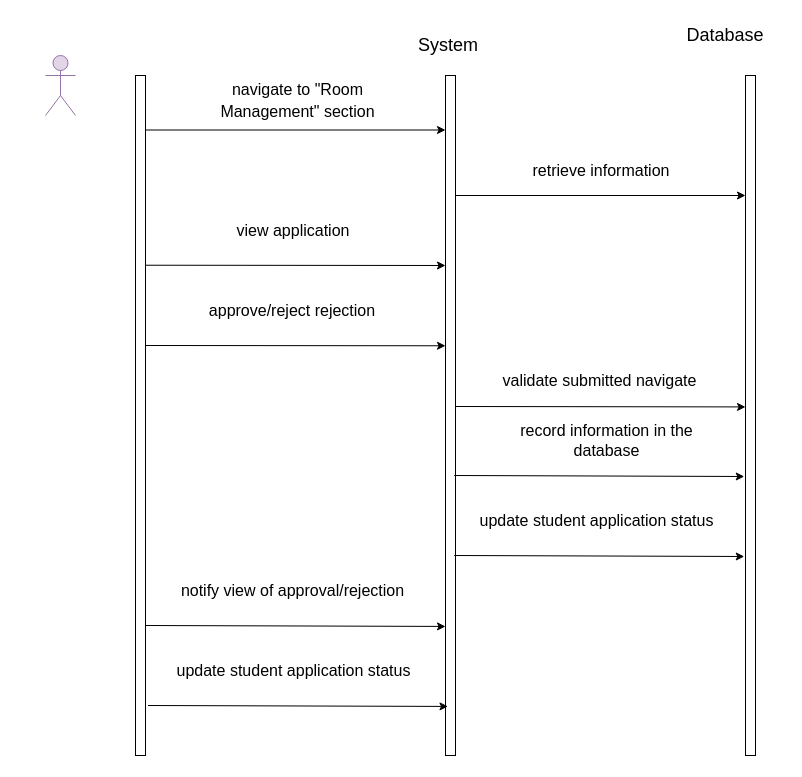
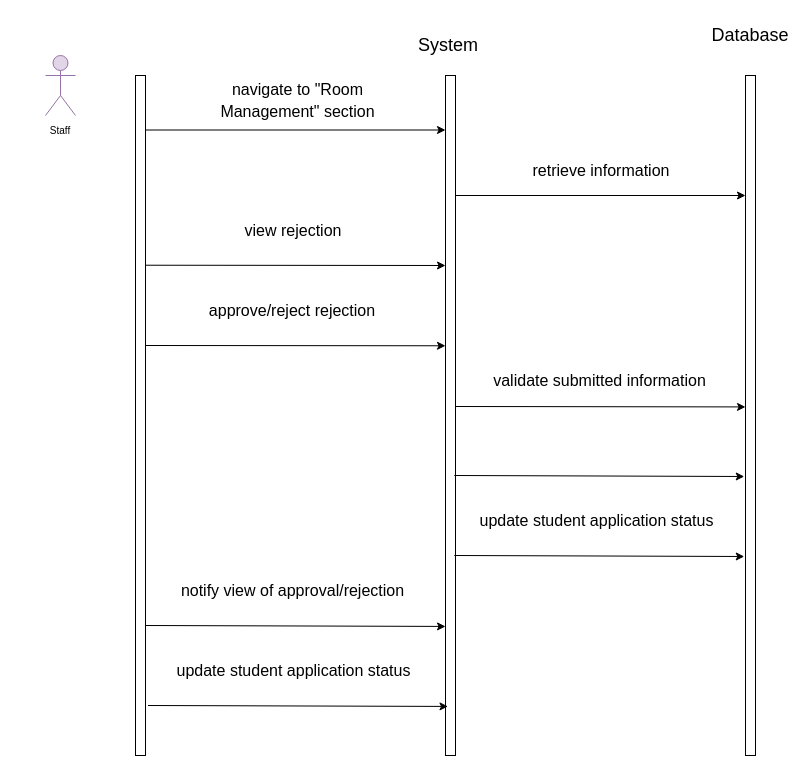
(726, 36) -> (751, 36)
none -> (61, 131)
(294, 231) -> (294, 231)
(600, 381) -> (600, 381)
(607, 441) -> none
